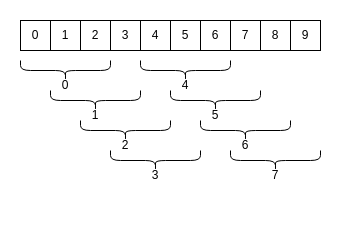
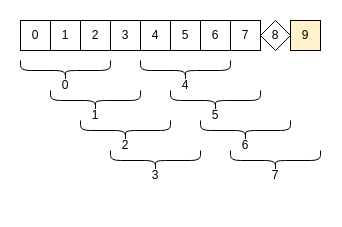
(276, 36) -> (276, 36)
(306, 36) -> (306, 36)
